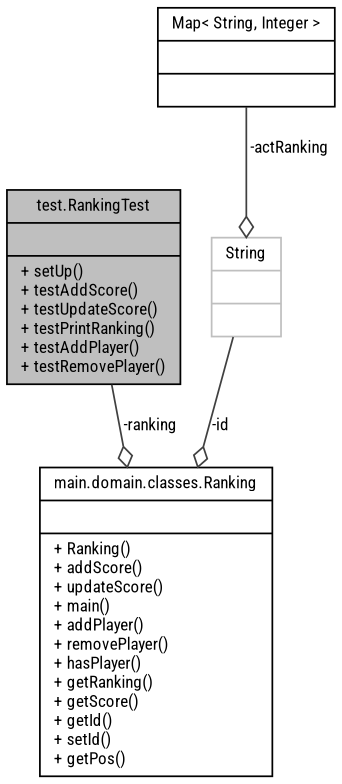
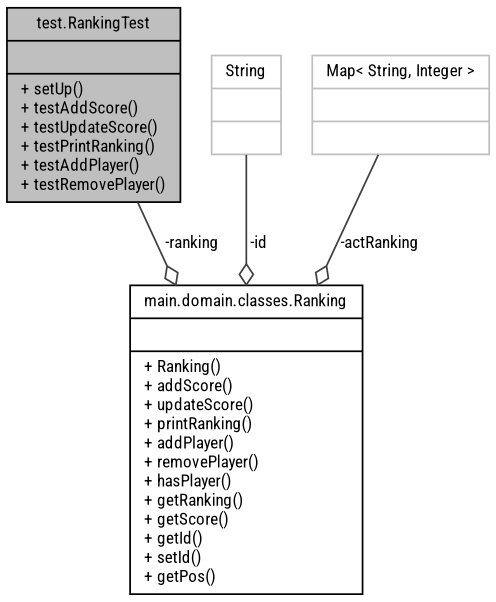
(246, 57) -> (401, 105)
(246, 162) -> (352, 210)
(82, 606) -> (199, 424)
